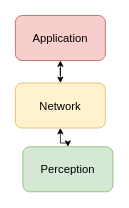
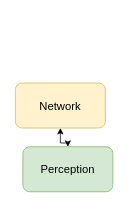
(60, 38) -> none
(60, 72) -> none
